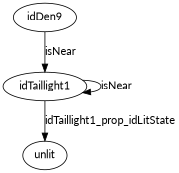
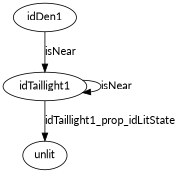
(45, 17) -> (45, 17)
